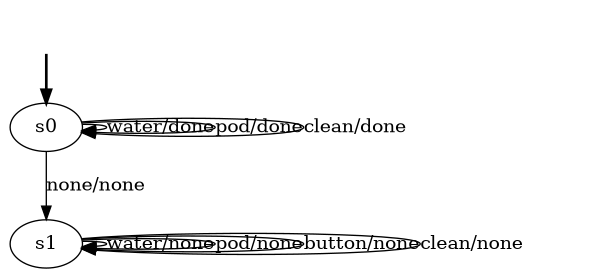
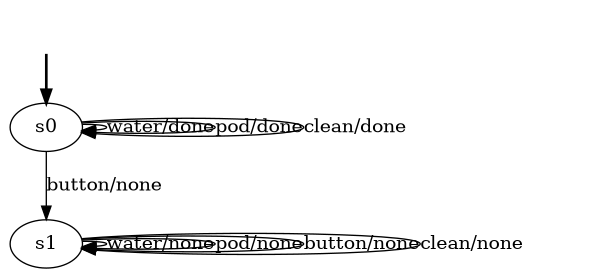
(96, 186) -> (105, 186)
